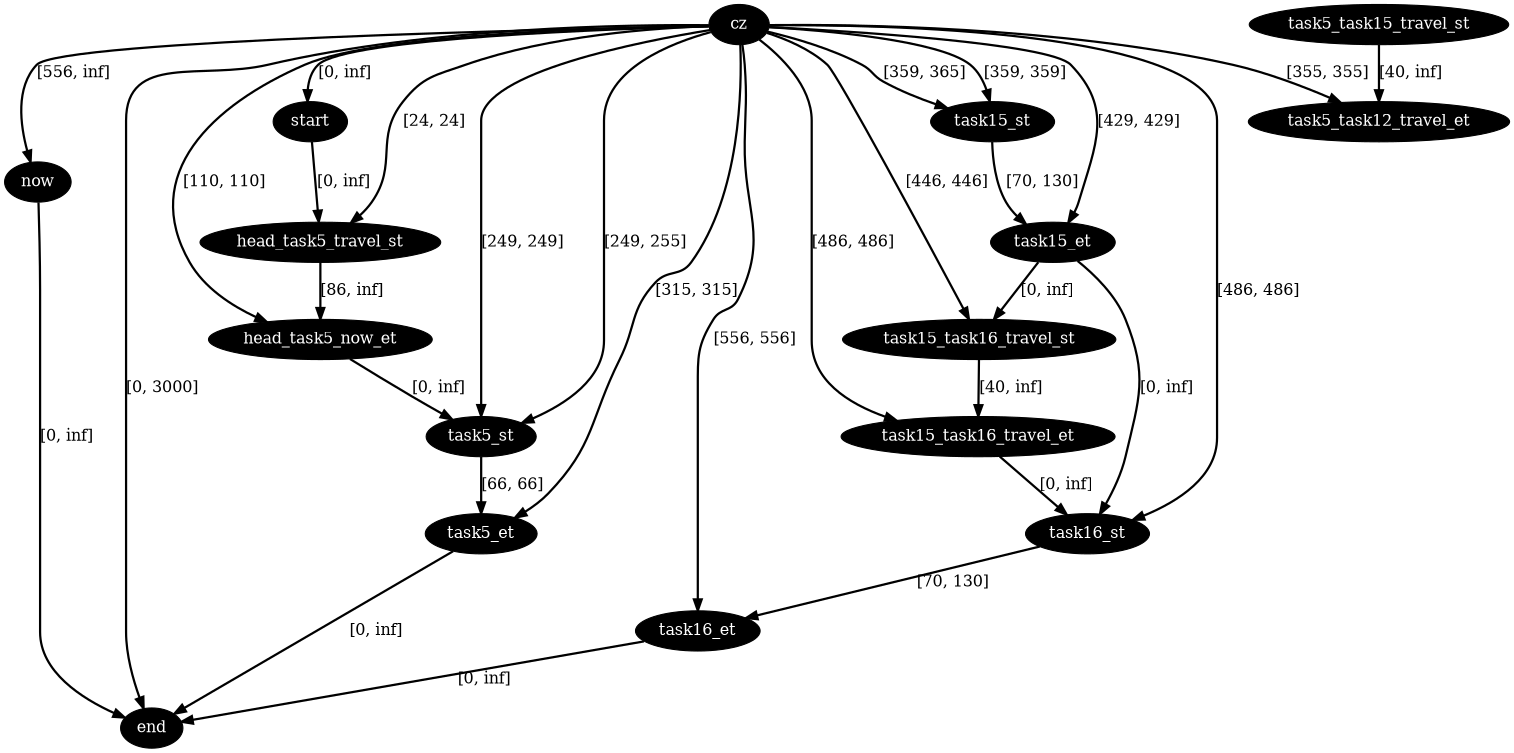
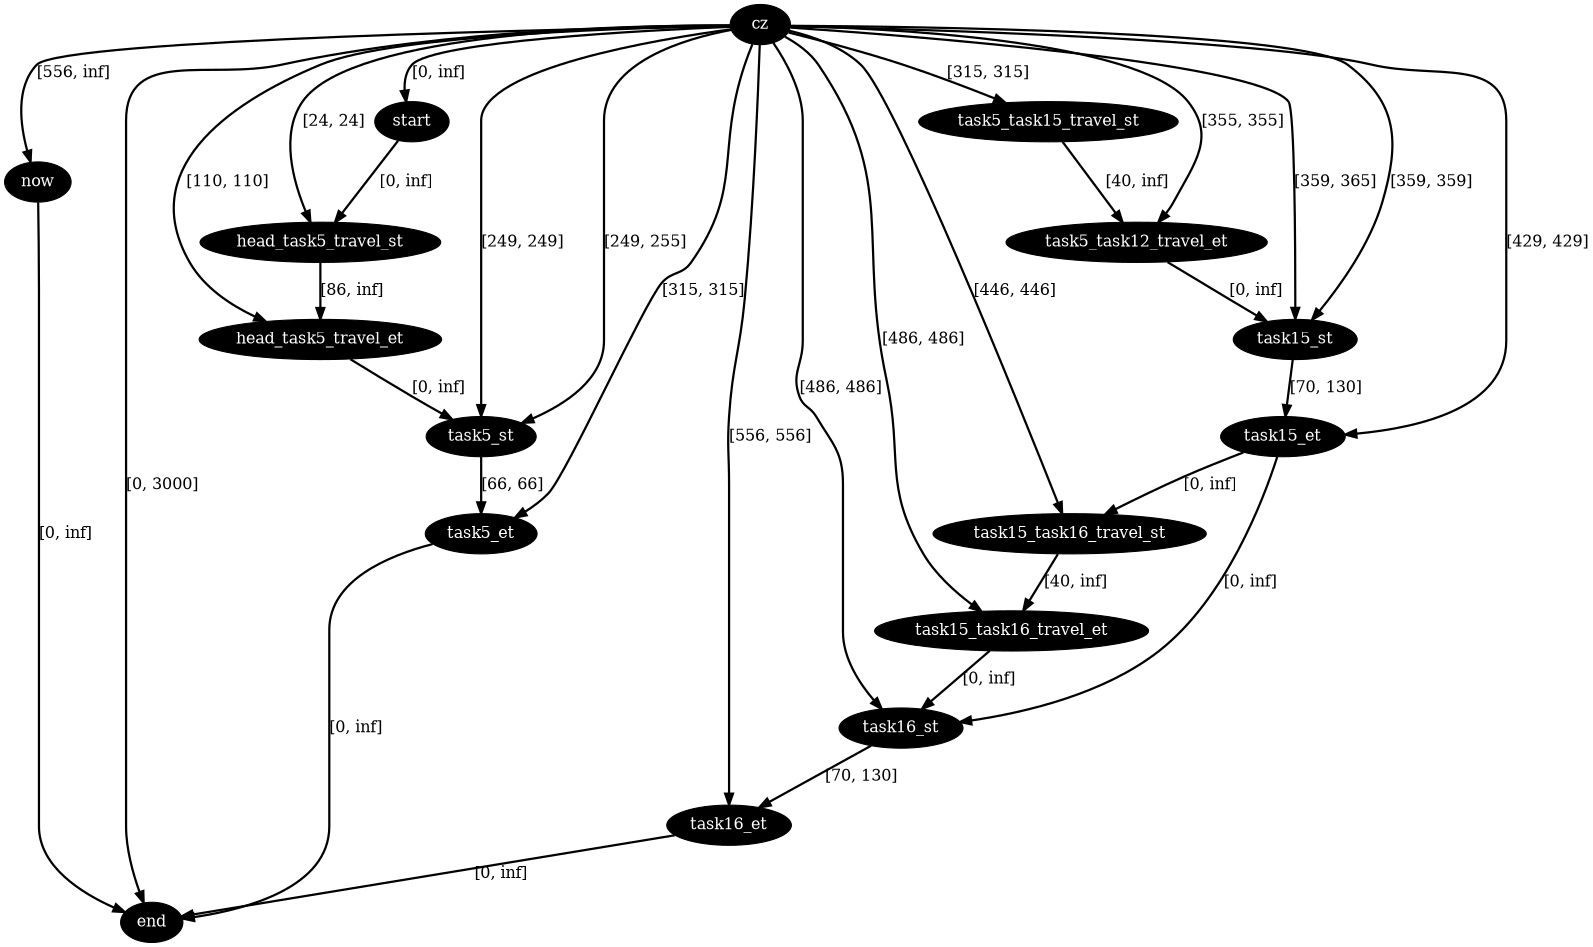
none -> (893, 61)
none -> (1212, 289)
(320, 339) -> (320, 339)
